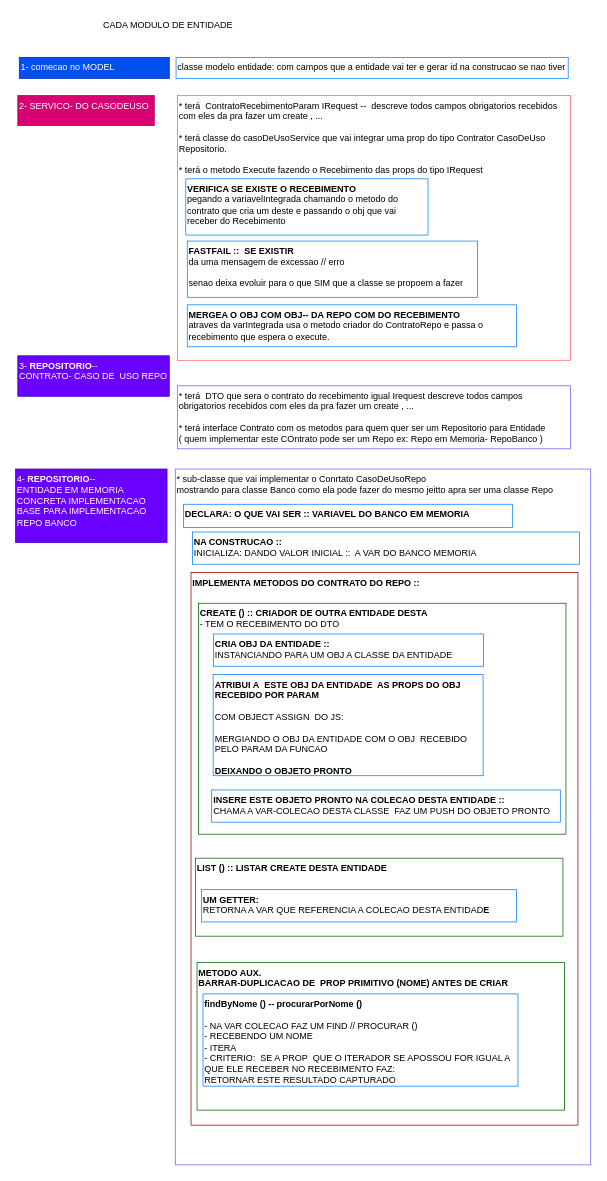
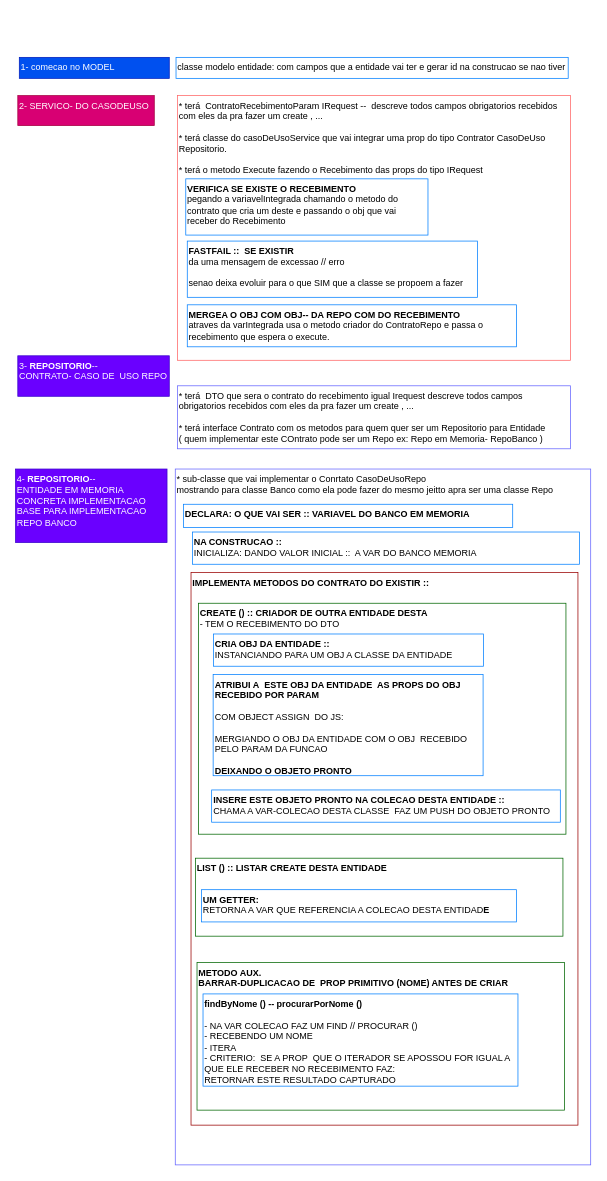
(173, 26) -> none
(286, 583) -> (294, 583)
